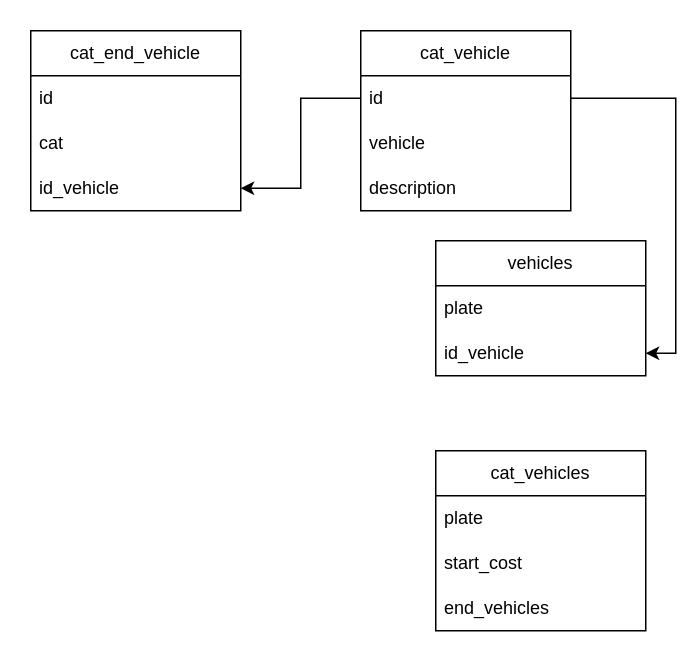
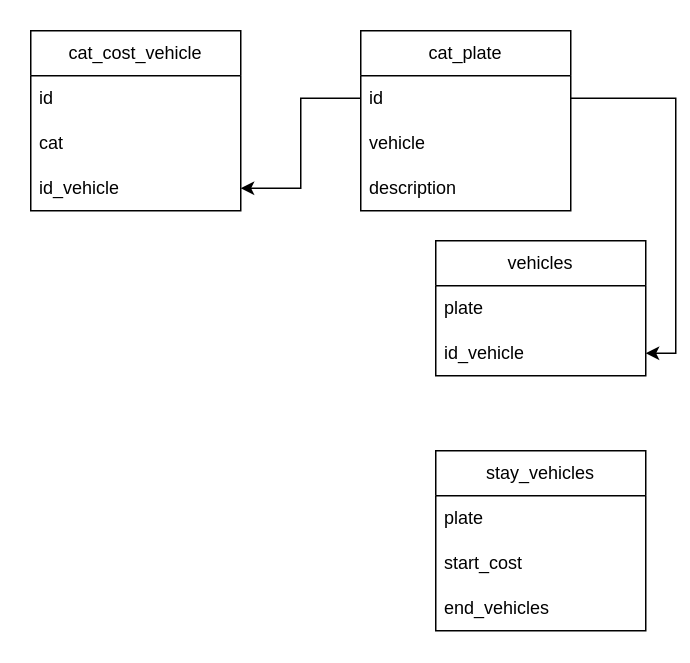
(136, 53) -> (136, 53)
(466, 53) -> (466, 53)
(541, 473) -> (541, 473)
